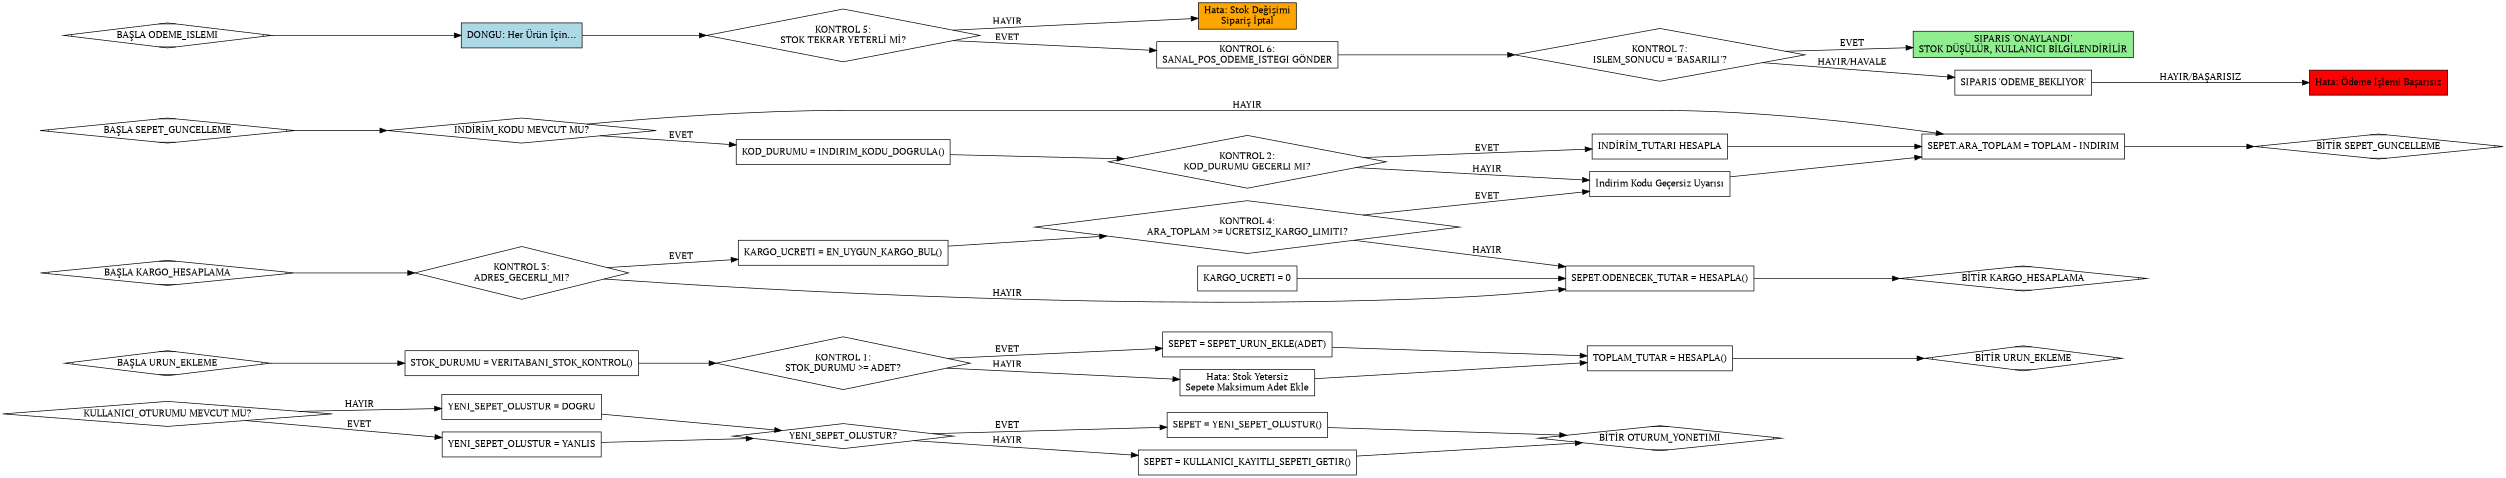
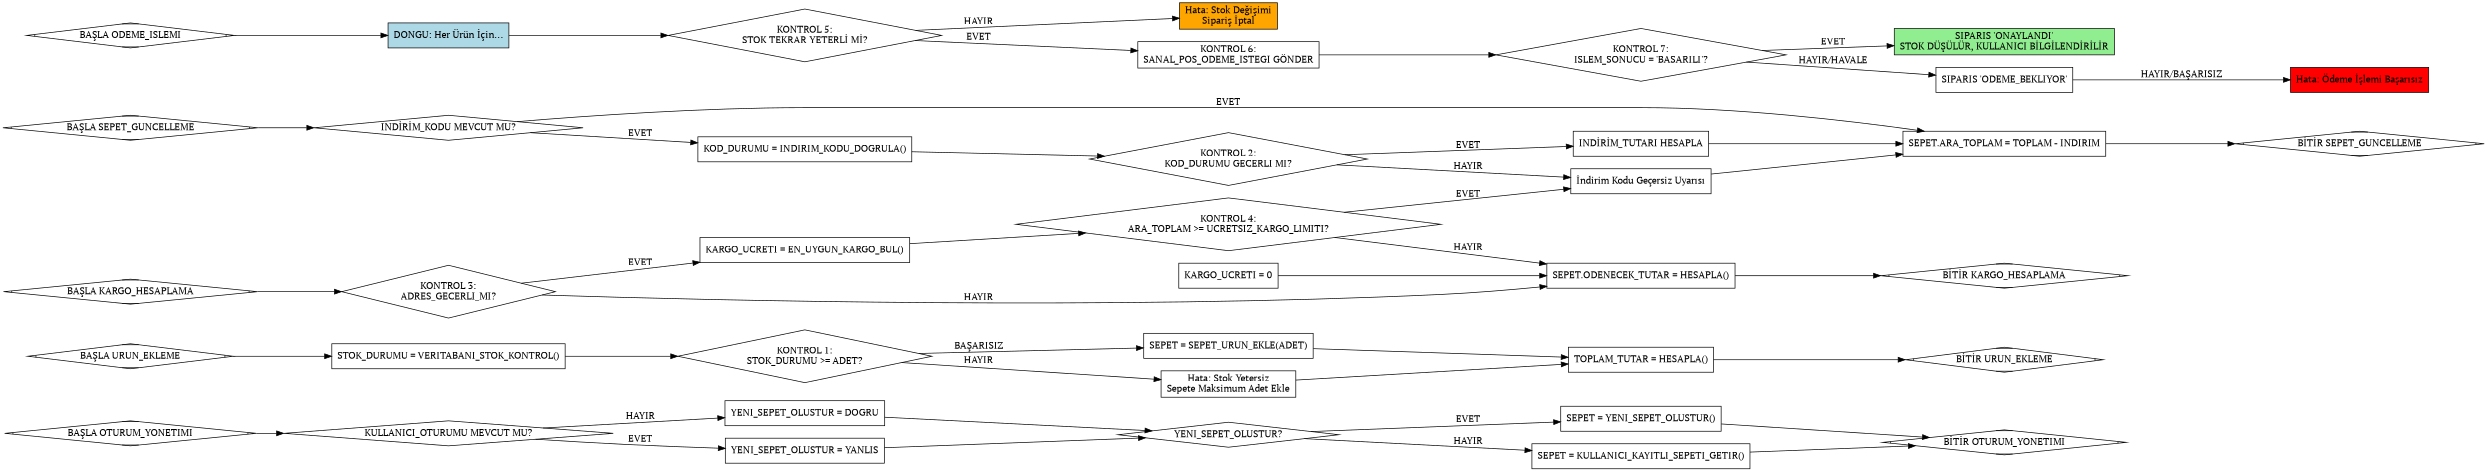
(1247, 105) -> (1228, 102)
(1007, 350) -> (979, 346)
none -> (130, 433)
